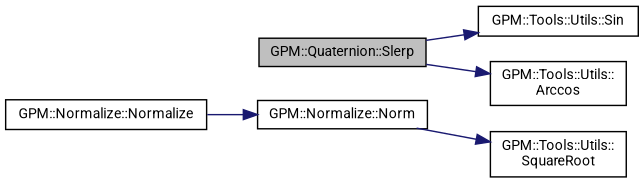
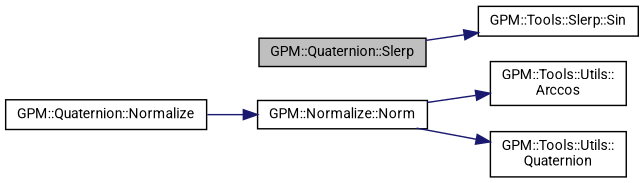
(558, 21) -> (558, 21)
(451, 68) -> (452, 99)
(106, 115) -> (106, 115)
(558, 154) -> (558, 154)
